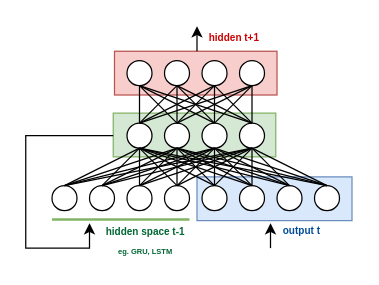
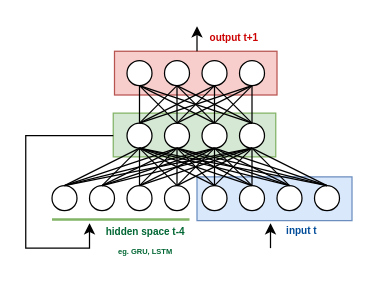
(234, 37) -> (234, 37)
(302, 229) -> (302, 229)
(146, 239) -> (146, 239)
